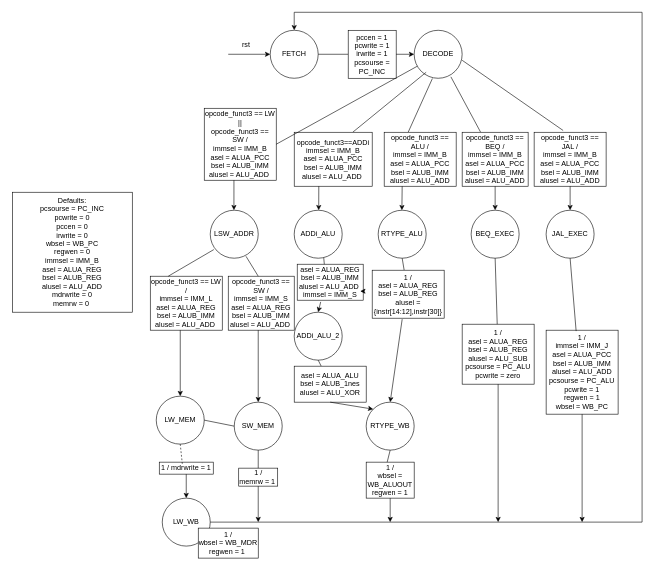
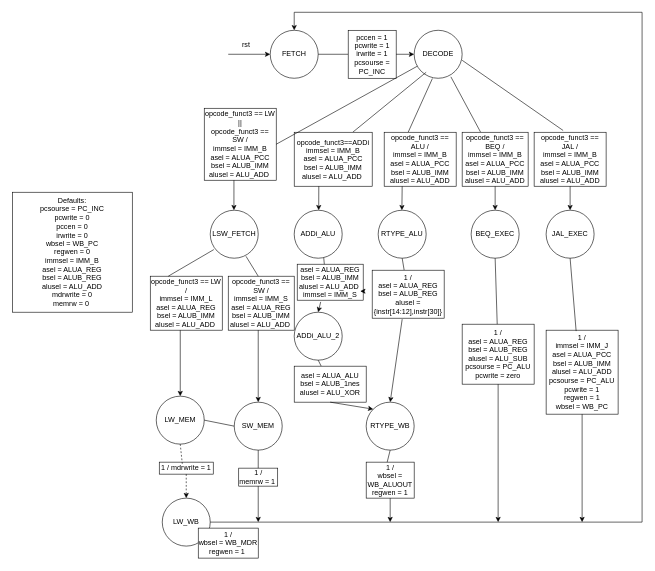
(234, 234) -> (234, 234)
(186, 483) -> (186, 483)
